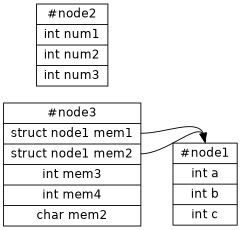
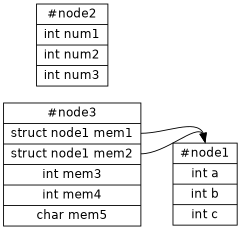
(72, 215) -> (72, 215)
